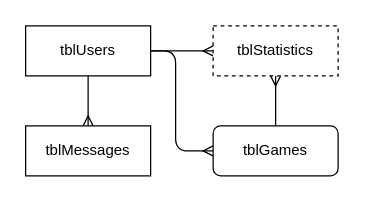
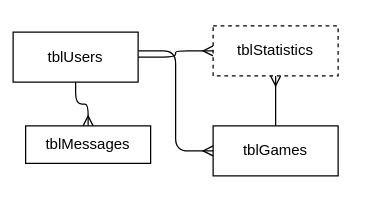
(88, 51) -> (76, 57)
(88, 151) -> (88, 144)
(276, 151) -> (276, 151)
